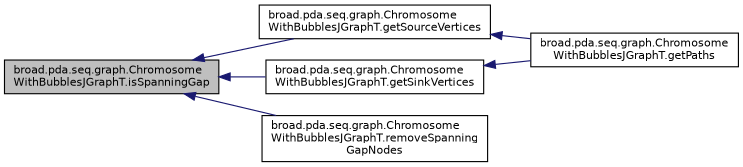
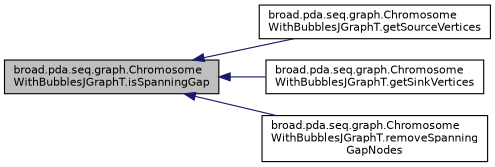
(635, 50) -> none
